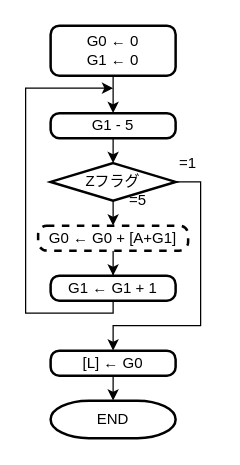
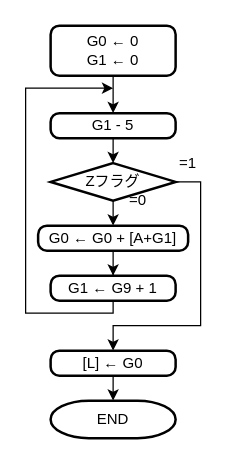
(138, 201) -> (138, 201)
(113, 238) -> (113, 238)
(113, 288) -> (113, 288)
